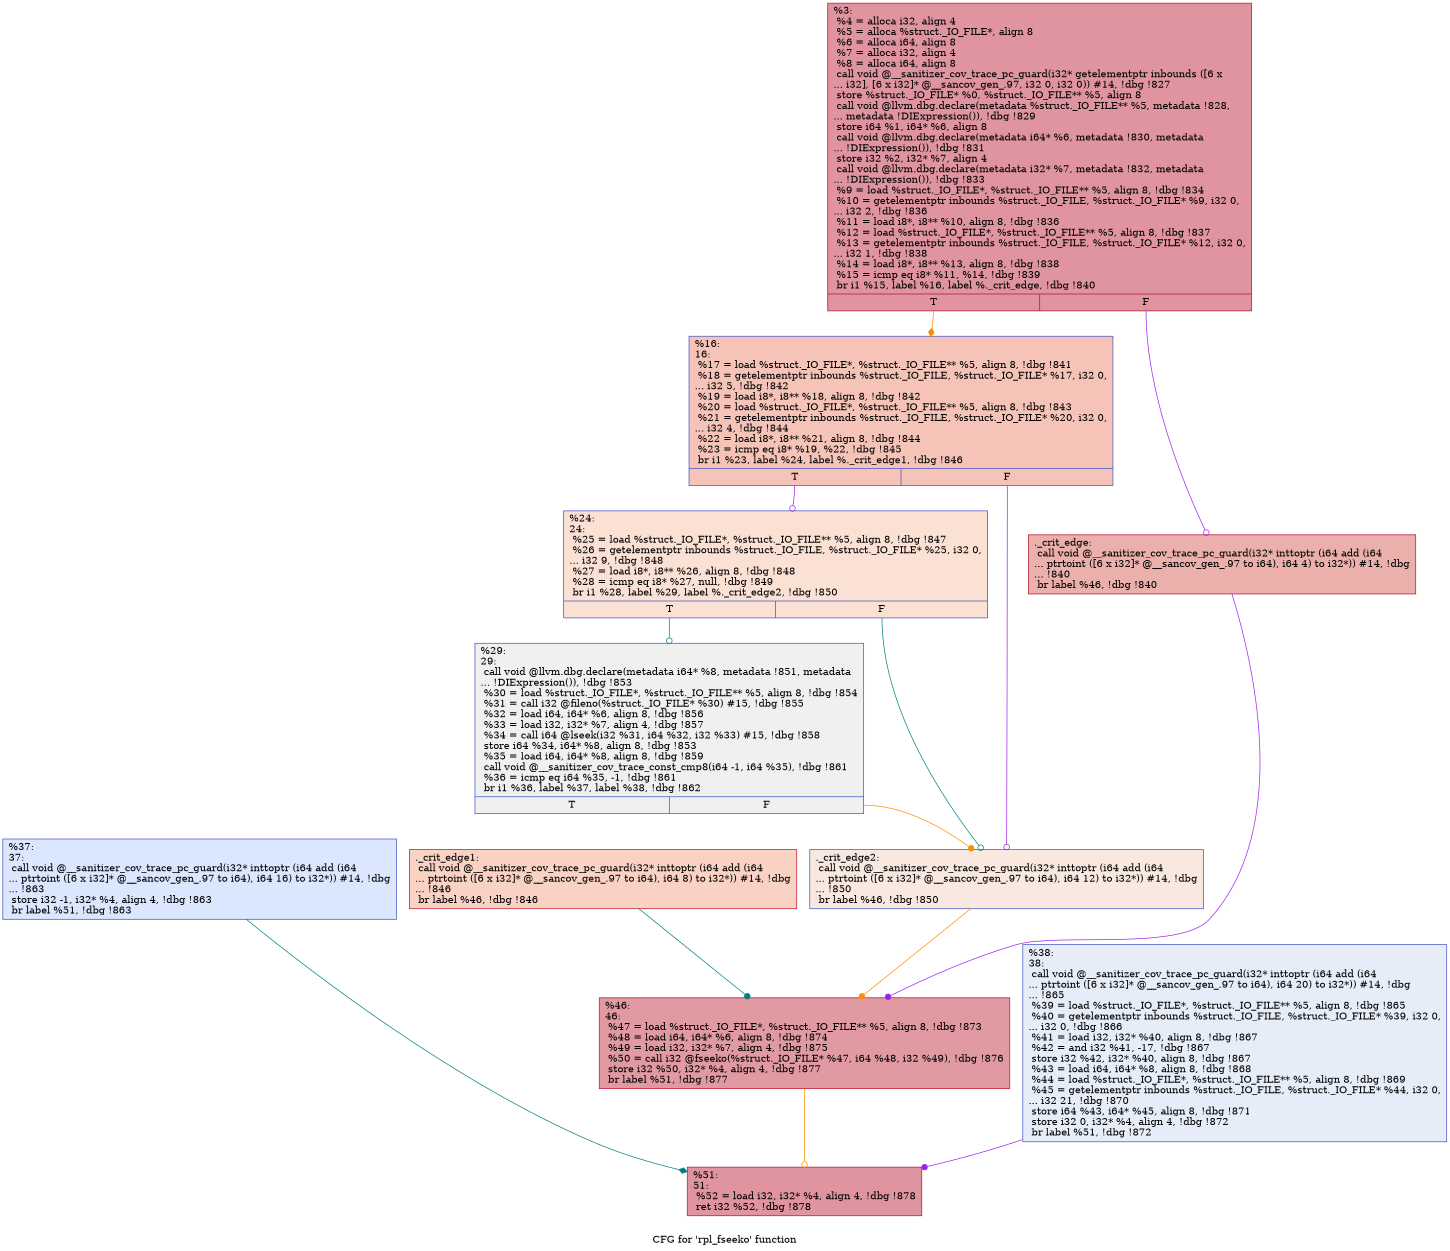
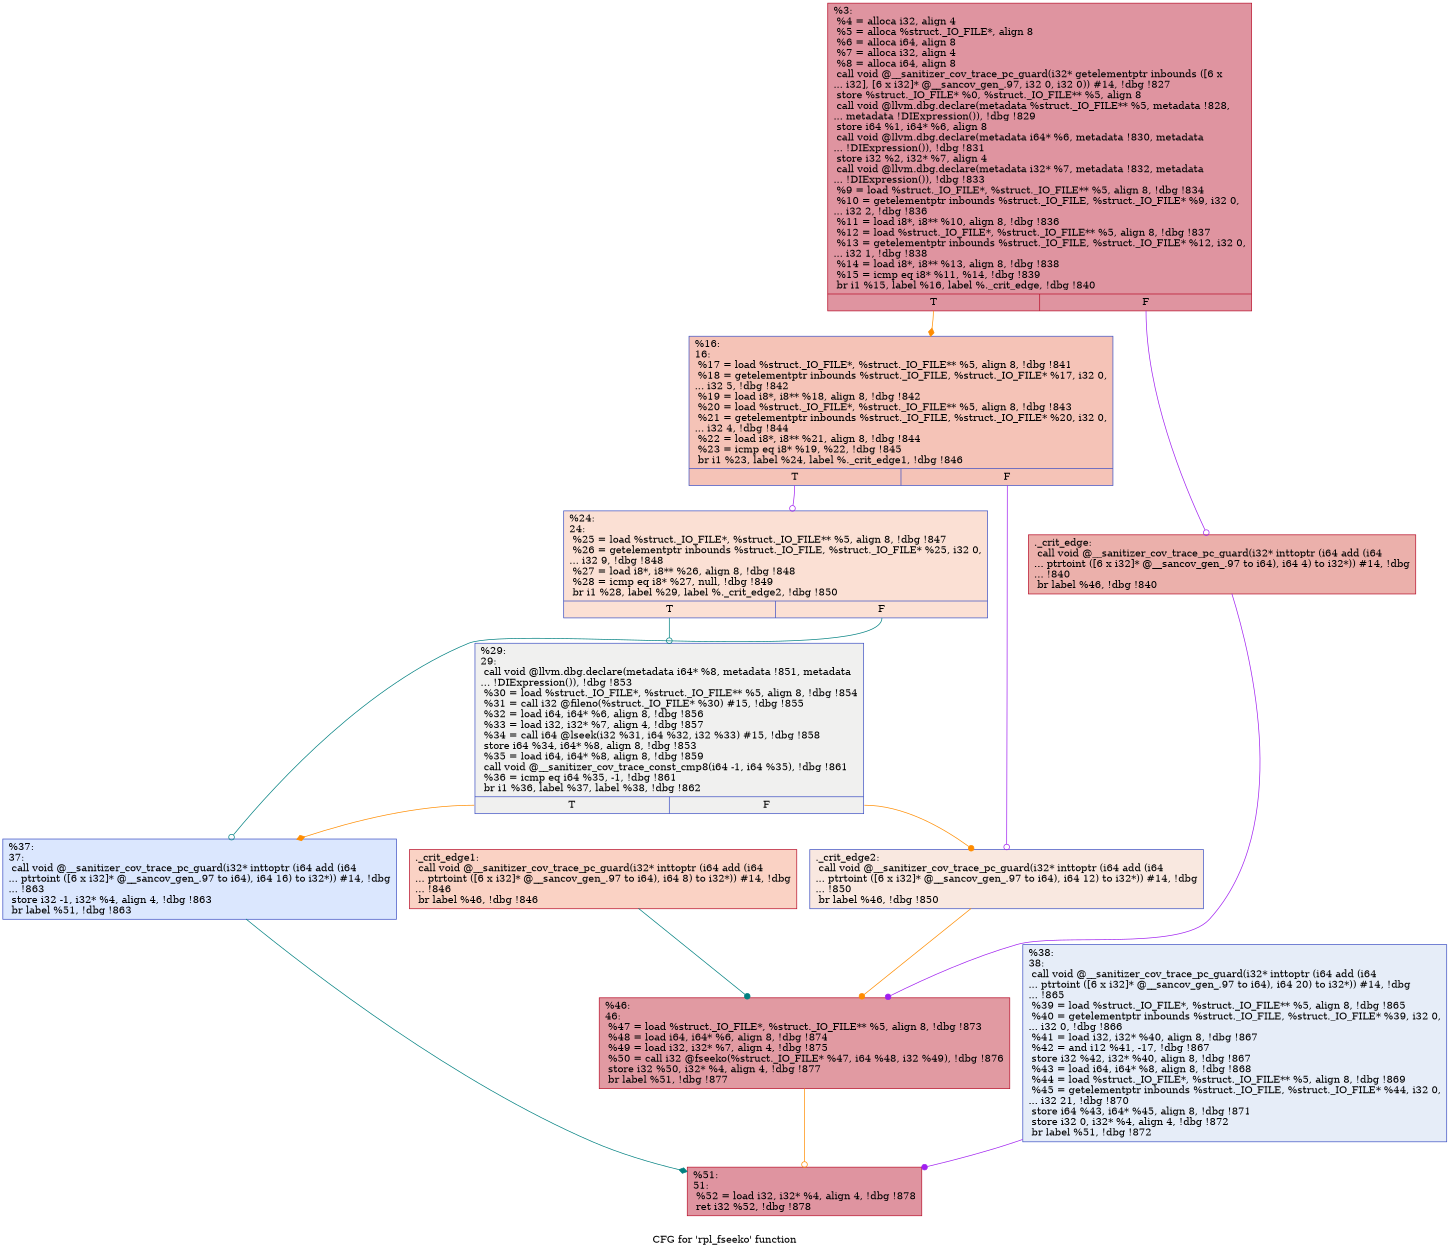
(913, 739) -> (525, 639)
none -> (389, 815)
(1119, 1048) -> (1119, 1048)
